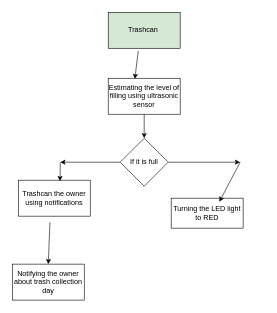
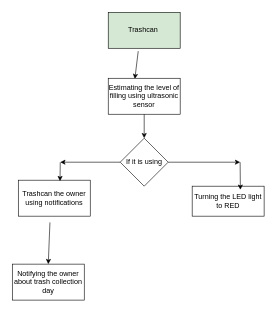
(144, 162) -> (144, 162)
(207, 213) -> (228, 201)
